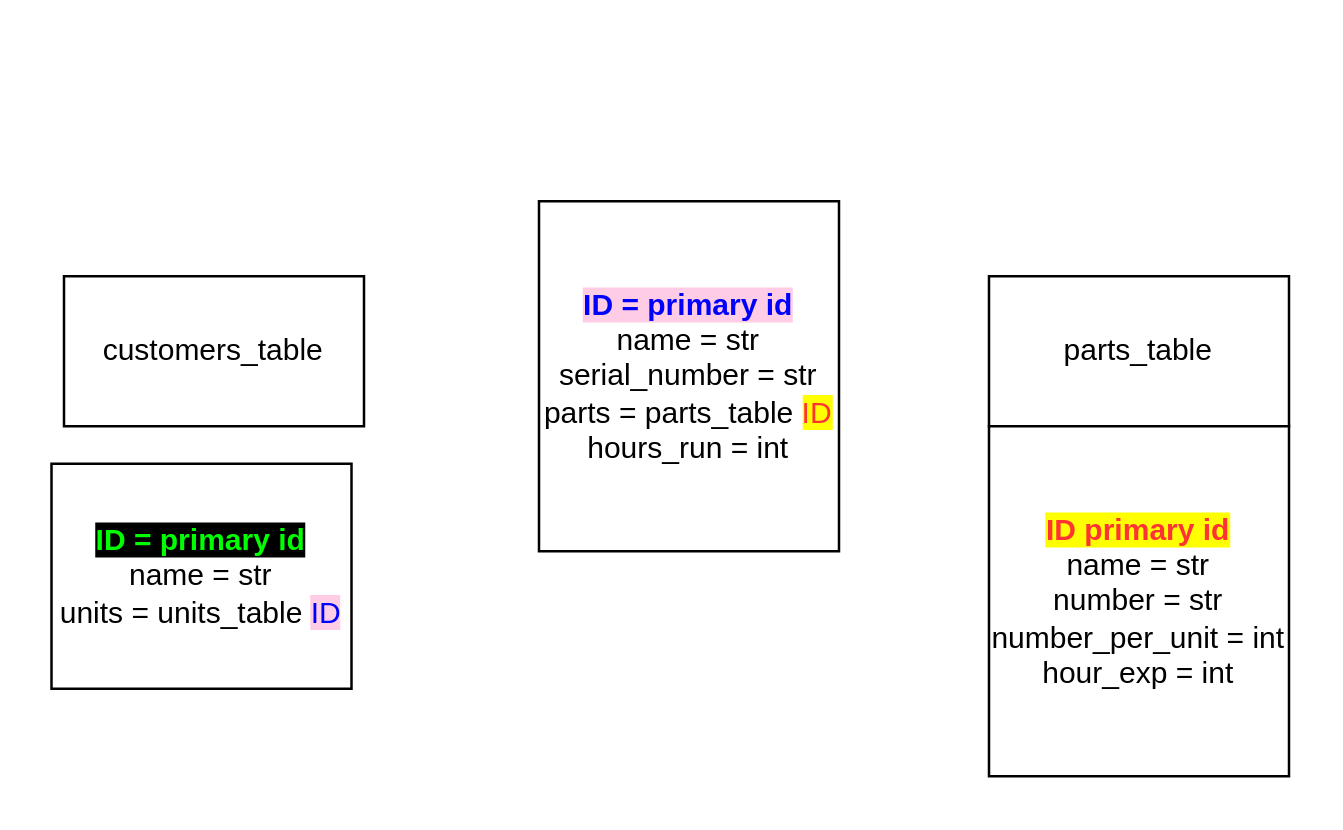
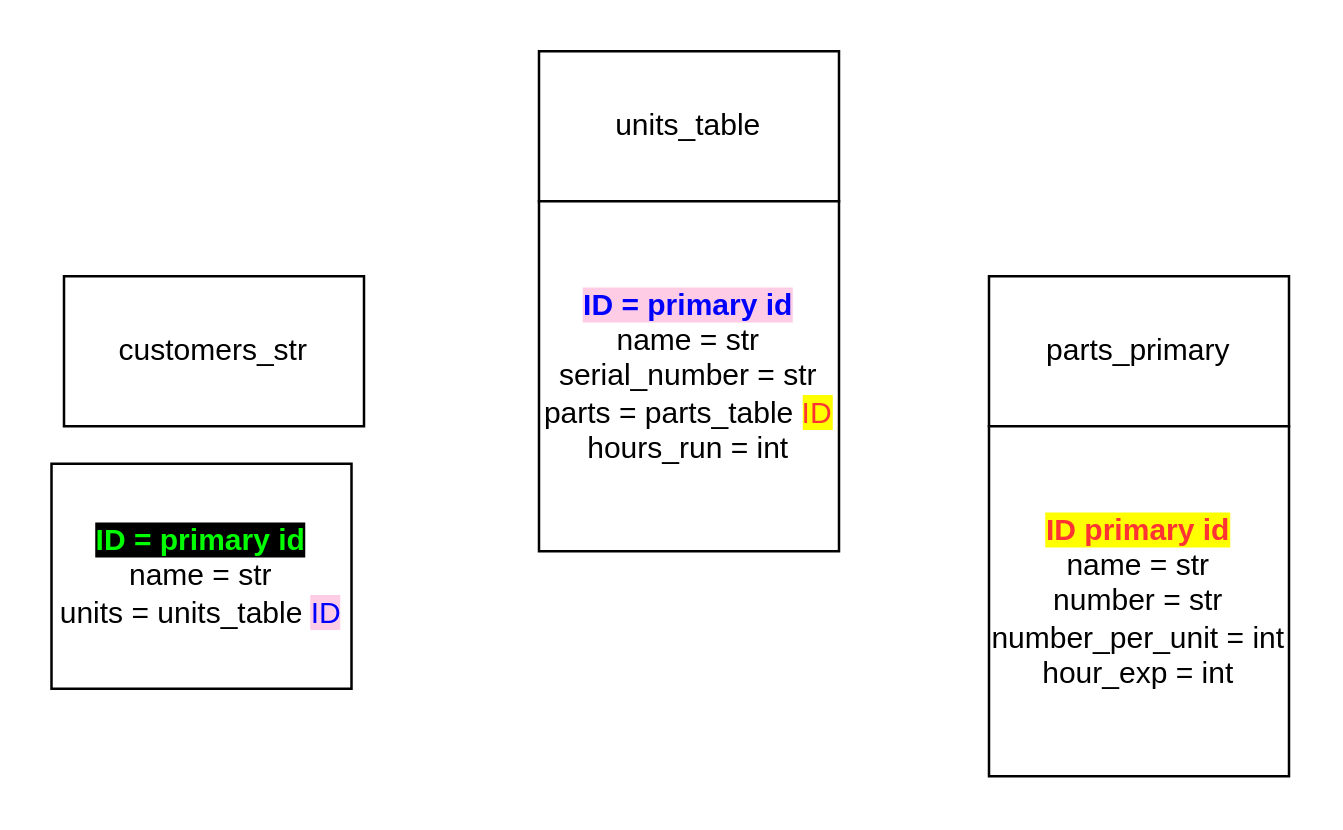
none -> (689, 126)
(214, 351) -> (214, 351)
(1139, 351) -> (1139, 351)
